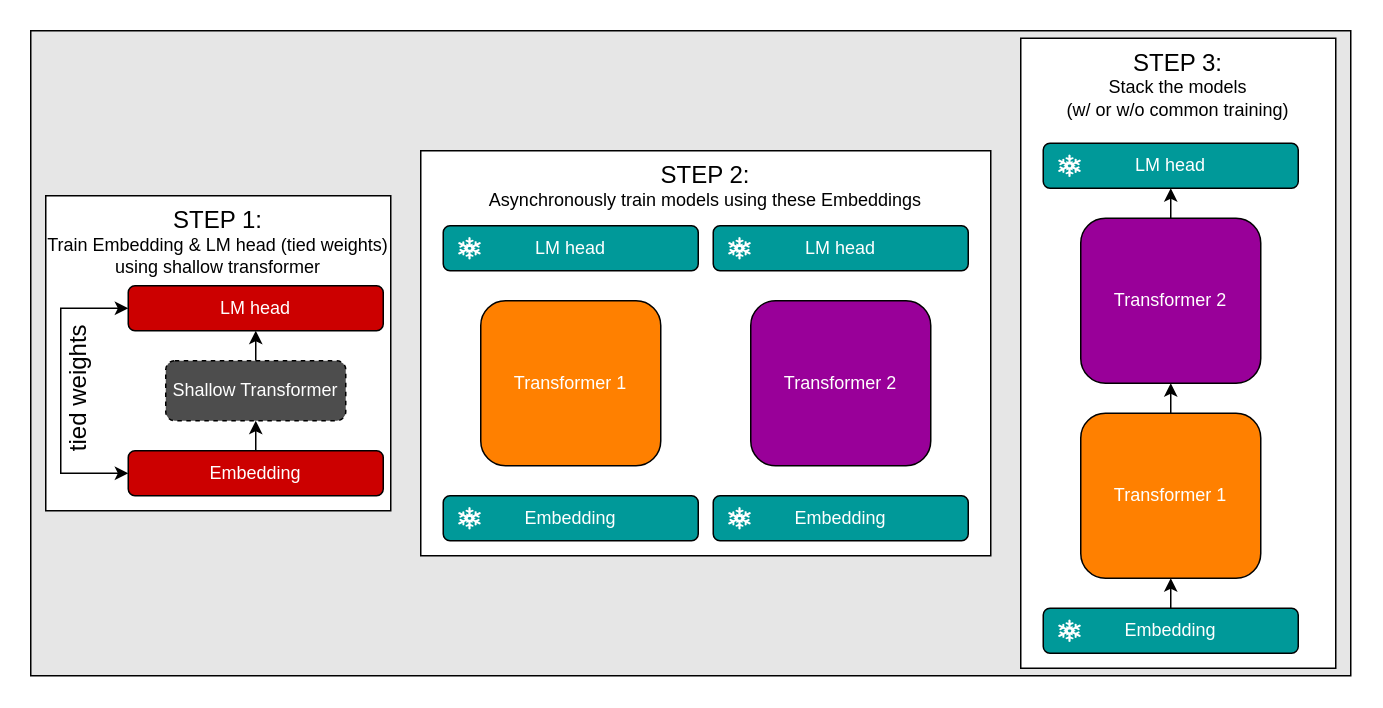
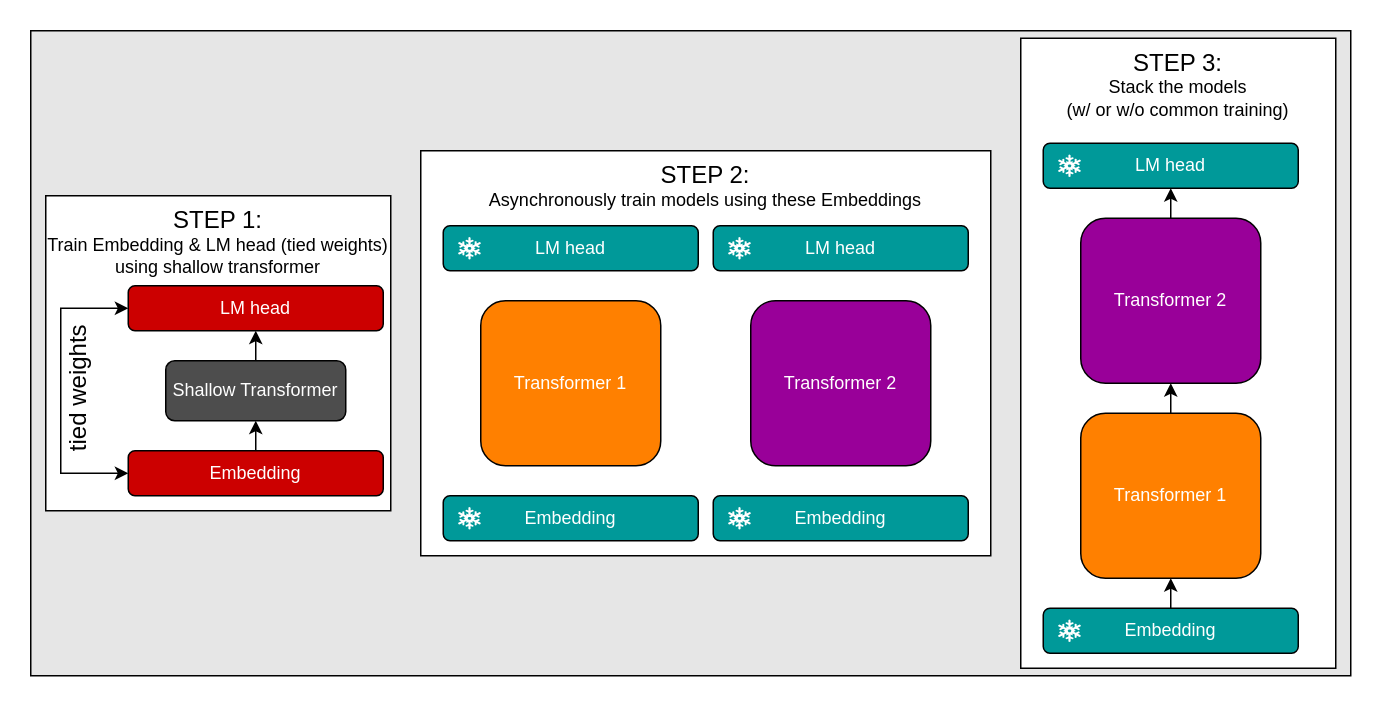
(256, 391) -> (256, 391)
